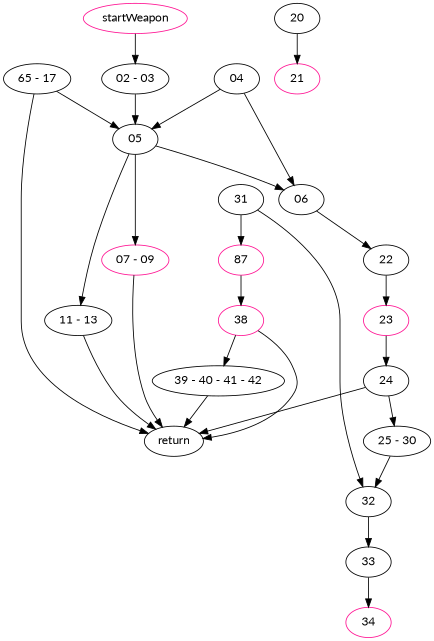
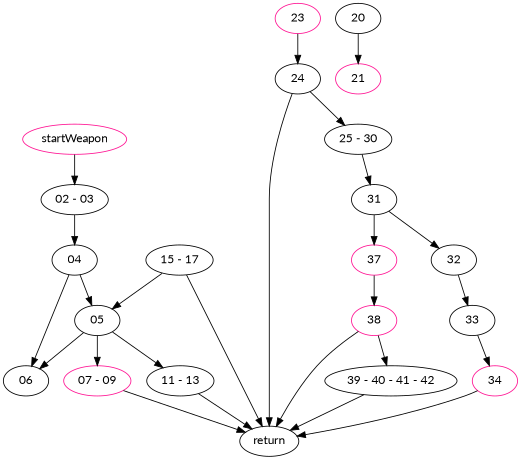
(37, 79) -> (180, 260)
(135, 105) -> (75, 226)
(241, 260) -> (374, 260)
(386, 260) -> none
none -> (393, 417)
(385, 468) -> (365, 165)
